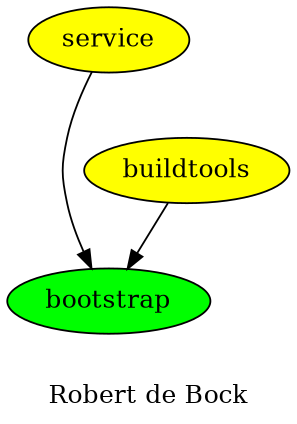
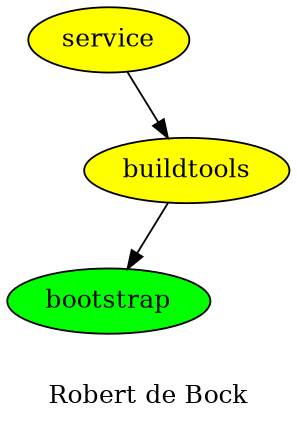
(63, 161) -> (143, 97)
